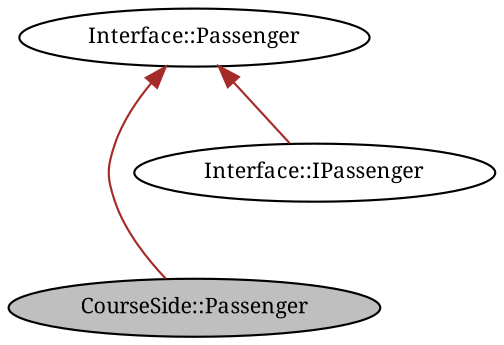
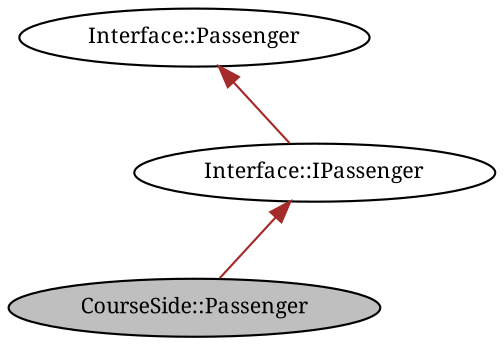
(110, 183) -> (248, 248)
